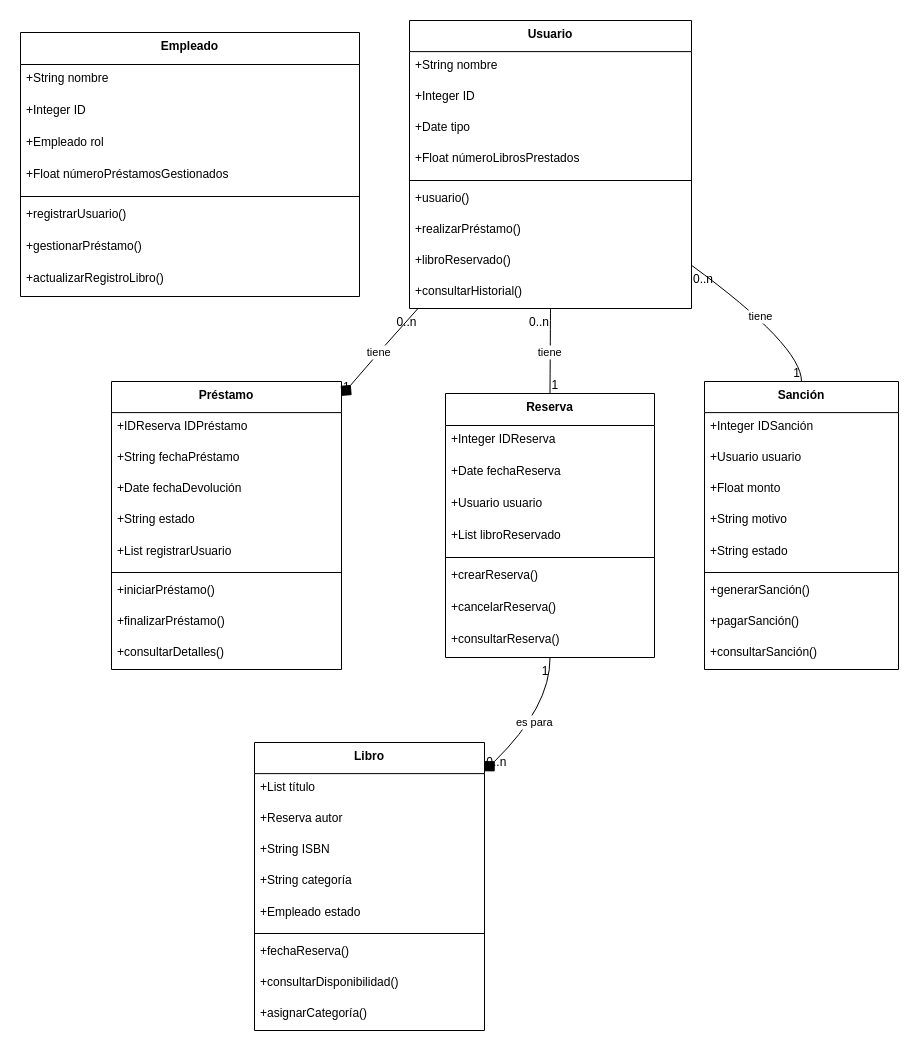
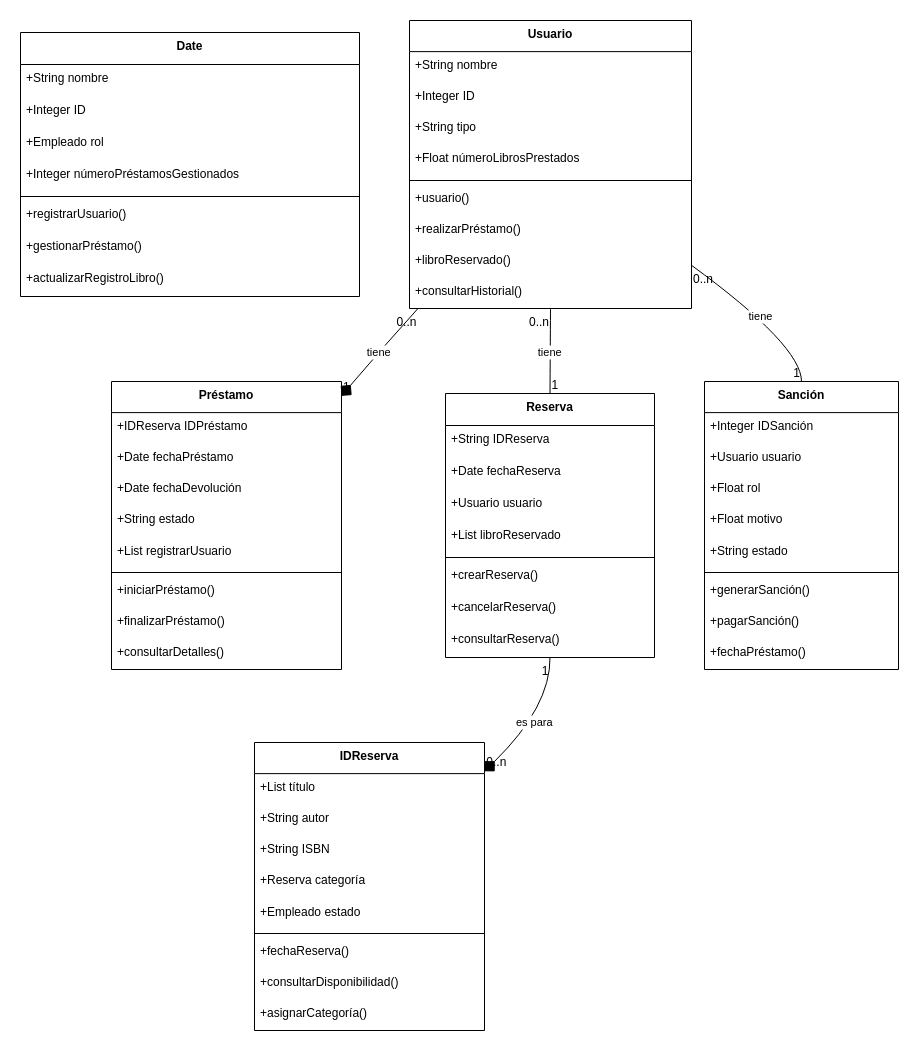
(190, 46) -> (190, 46)
(445, 127) -> (451, 127)
(132, 174) -> (140, 174)
(510, 439) -> (505, 439)
(184, 457) -> (179, 457)
(747, 488) -> (739, 488)
(752, 519) -> (749, 519)
(771, 652) -> (764, 652)
(369, 756) -> (369, 756)
(305, 818) -> (301, 818)
(314, 880) -> (319, 880)
